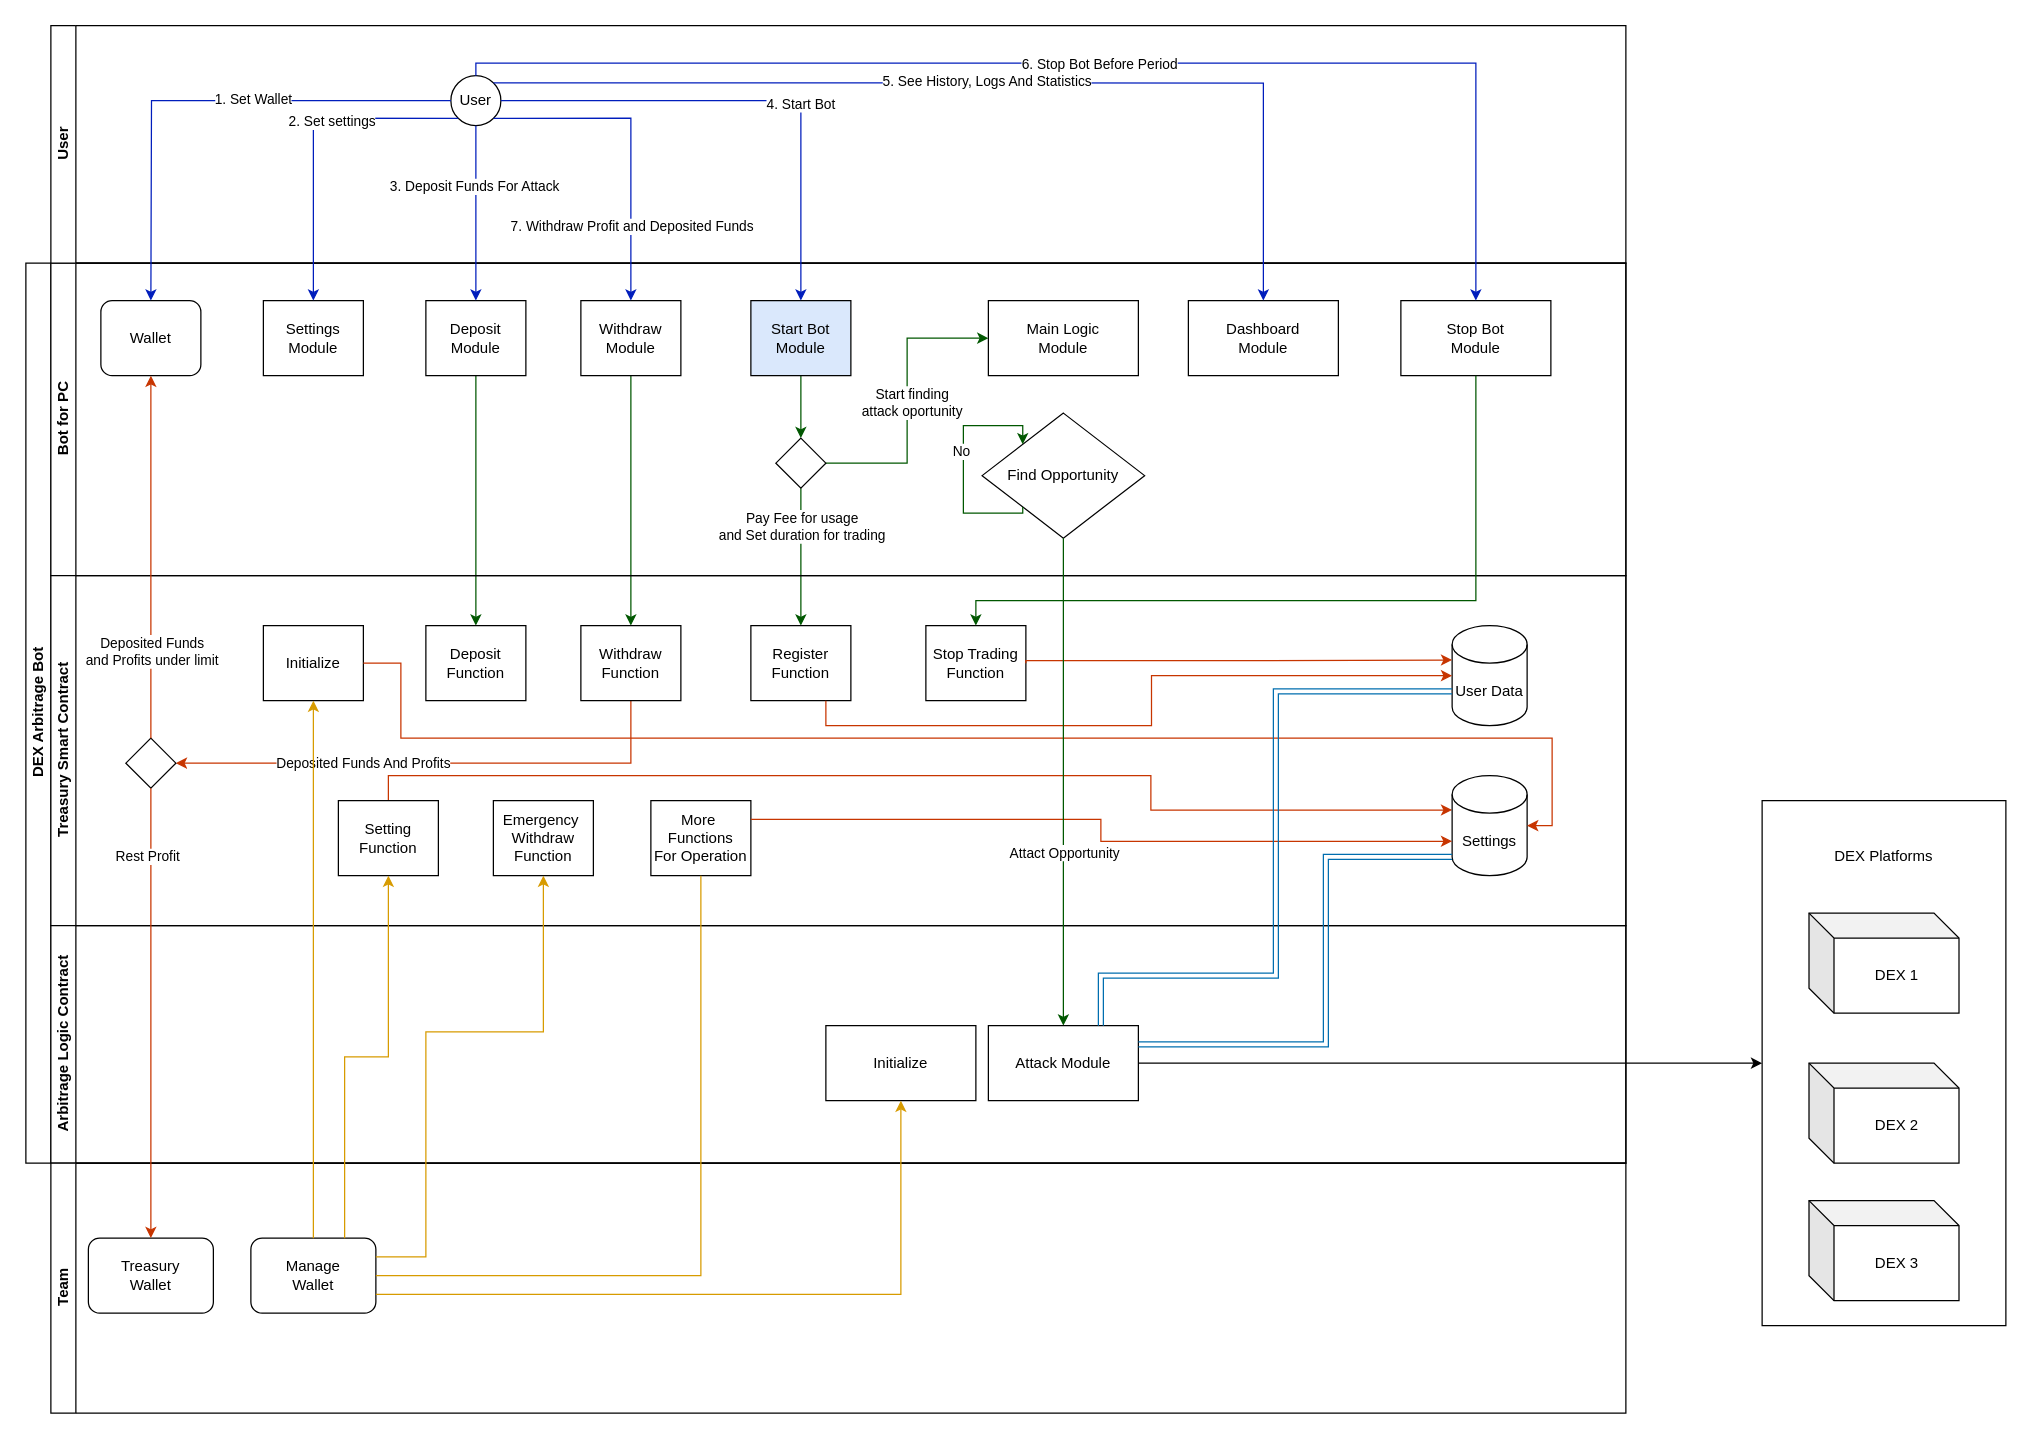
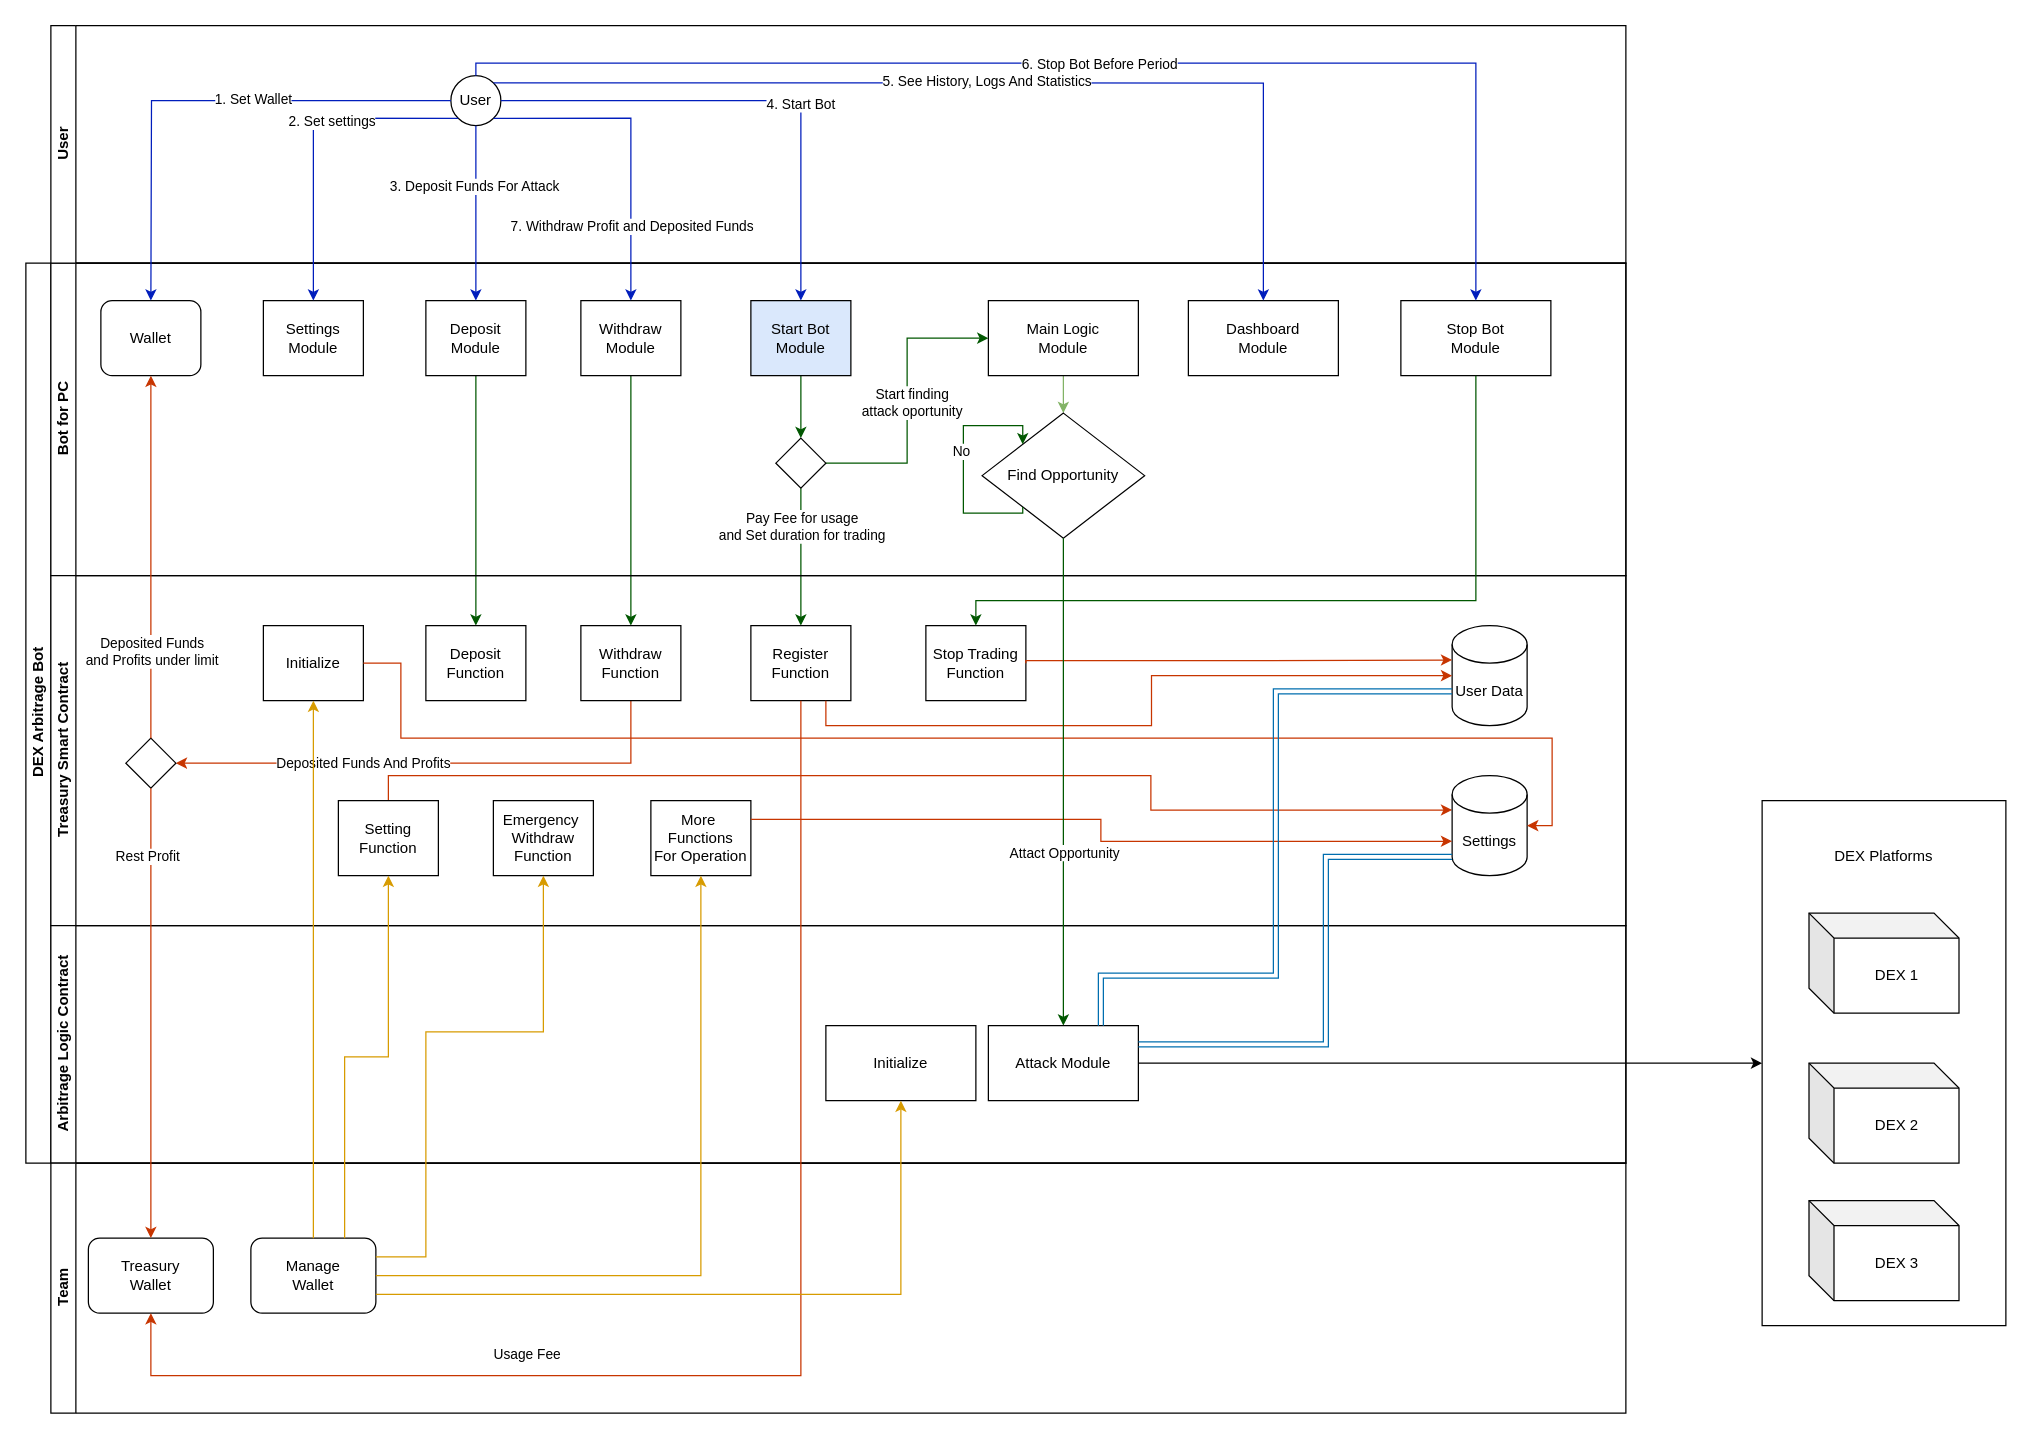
none -> (1063, 390)
(701, 882) -> (701, 886)
none -> (787, 1376)
